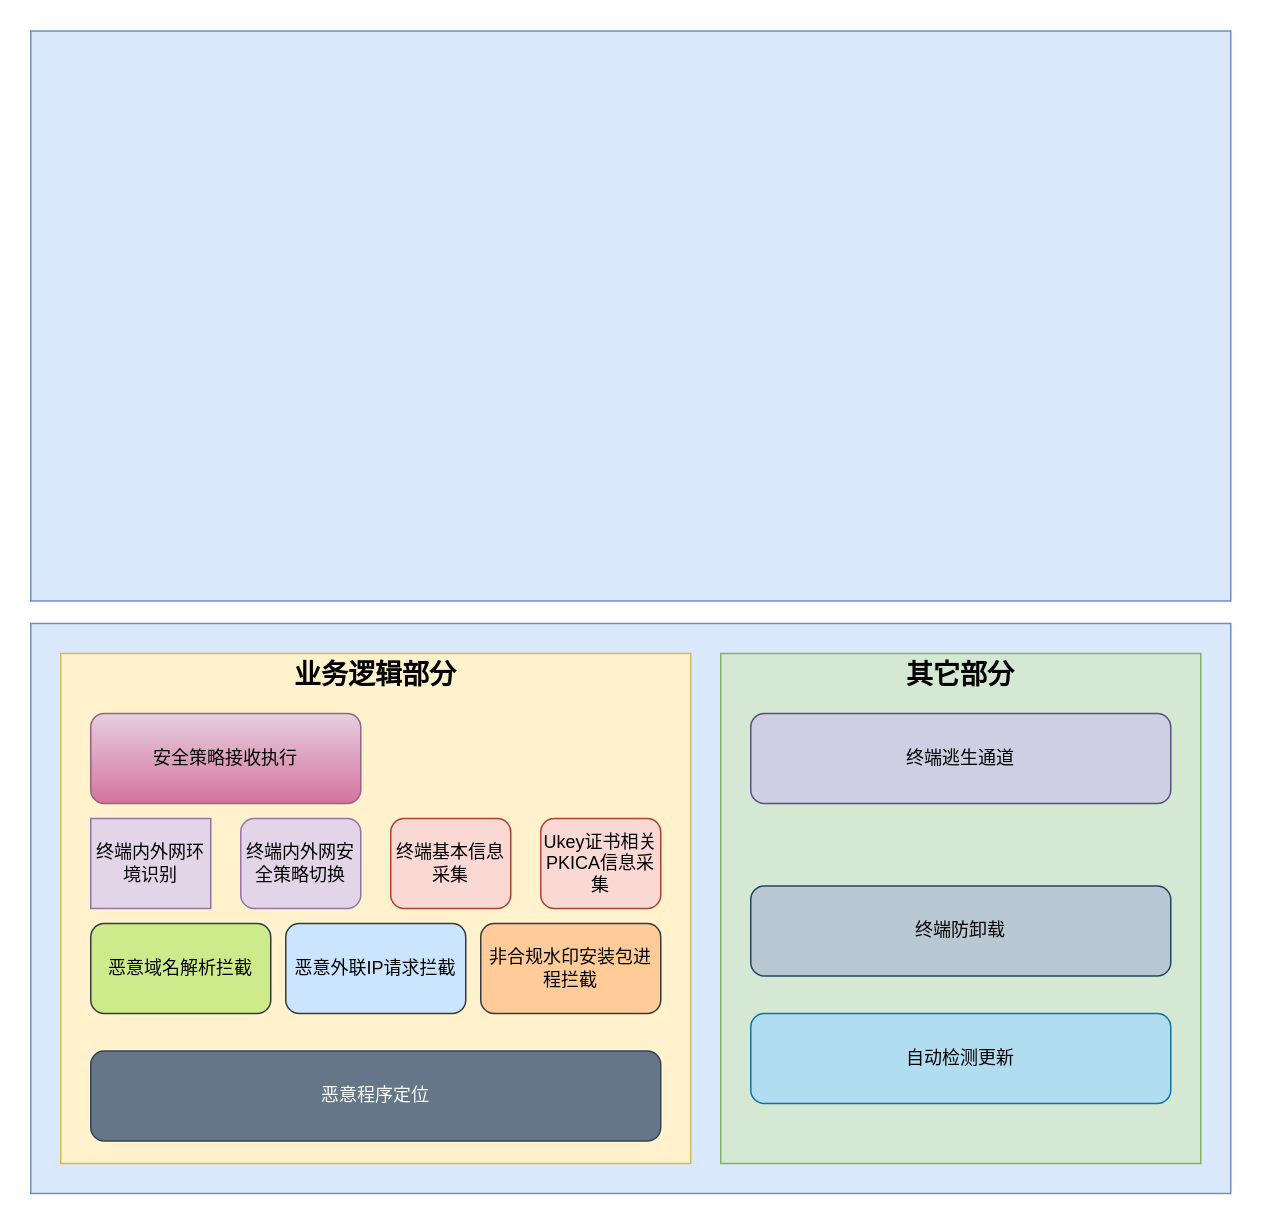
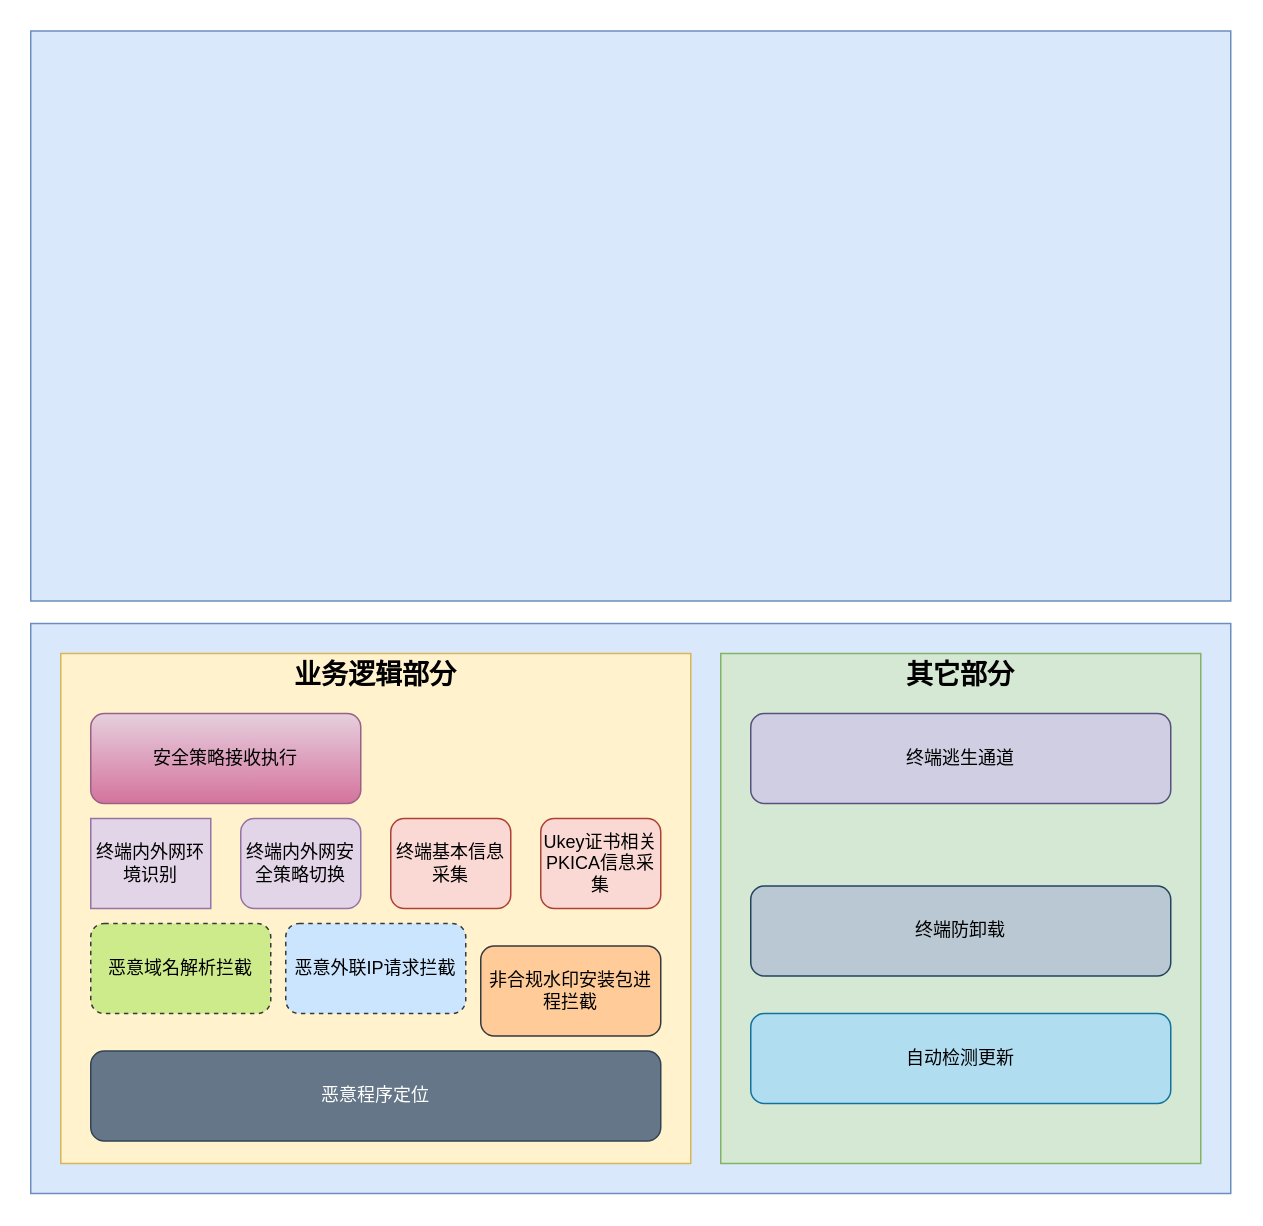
(181, 968) -> (181, 968)
(376, 968) -> (376, 968)
(571, 968) -> (571, 991)
